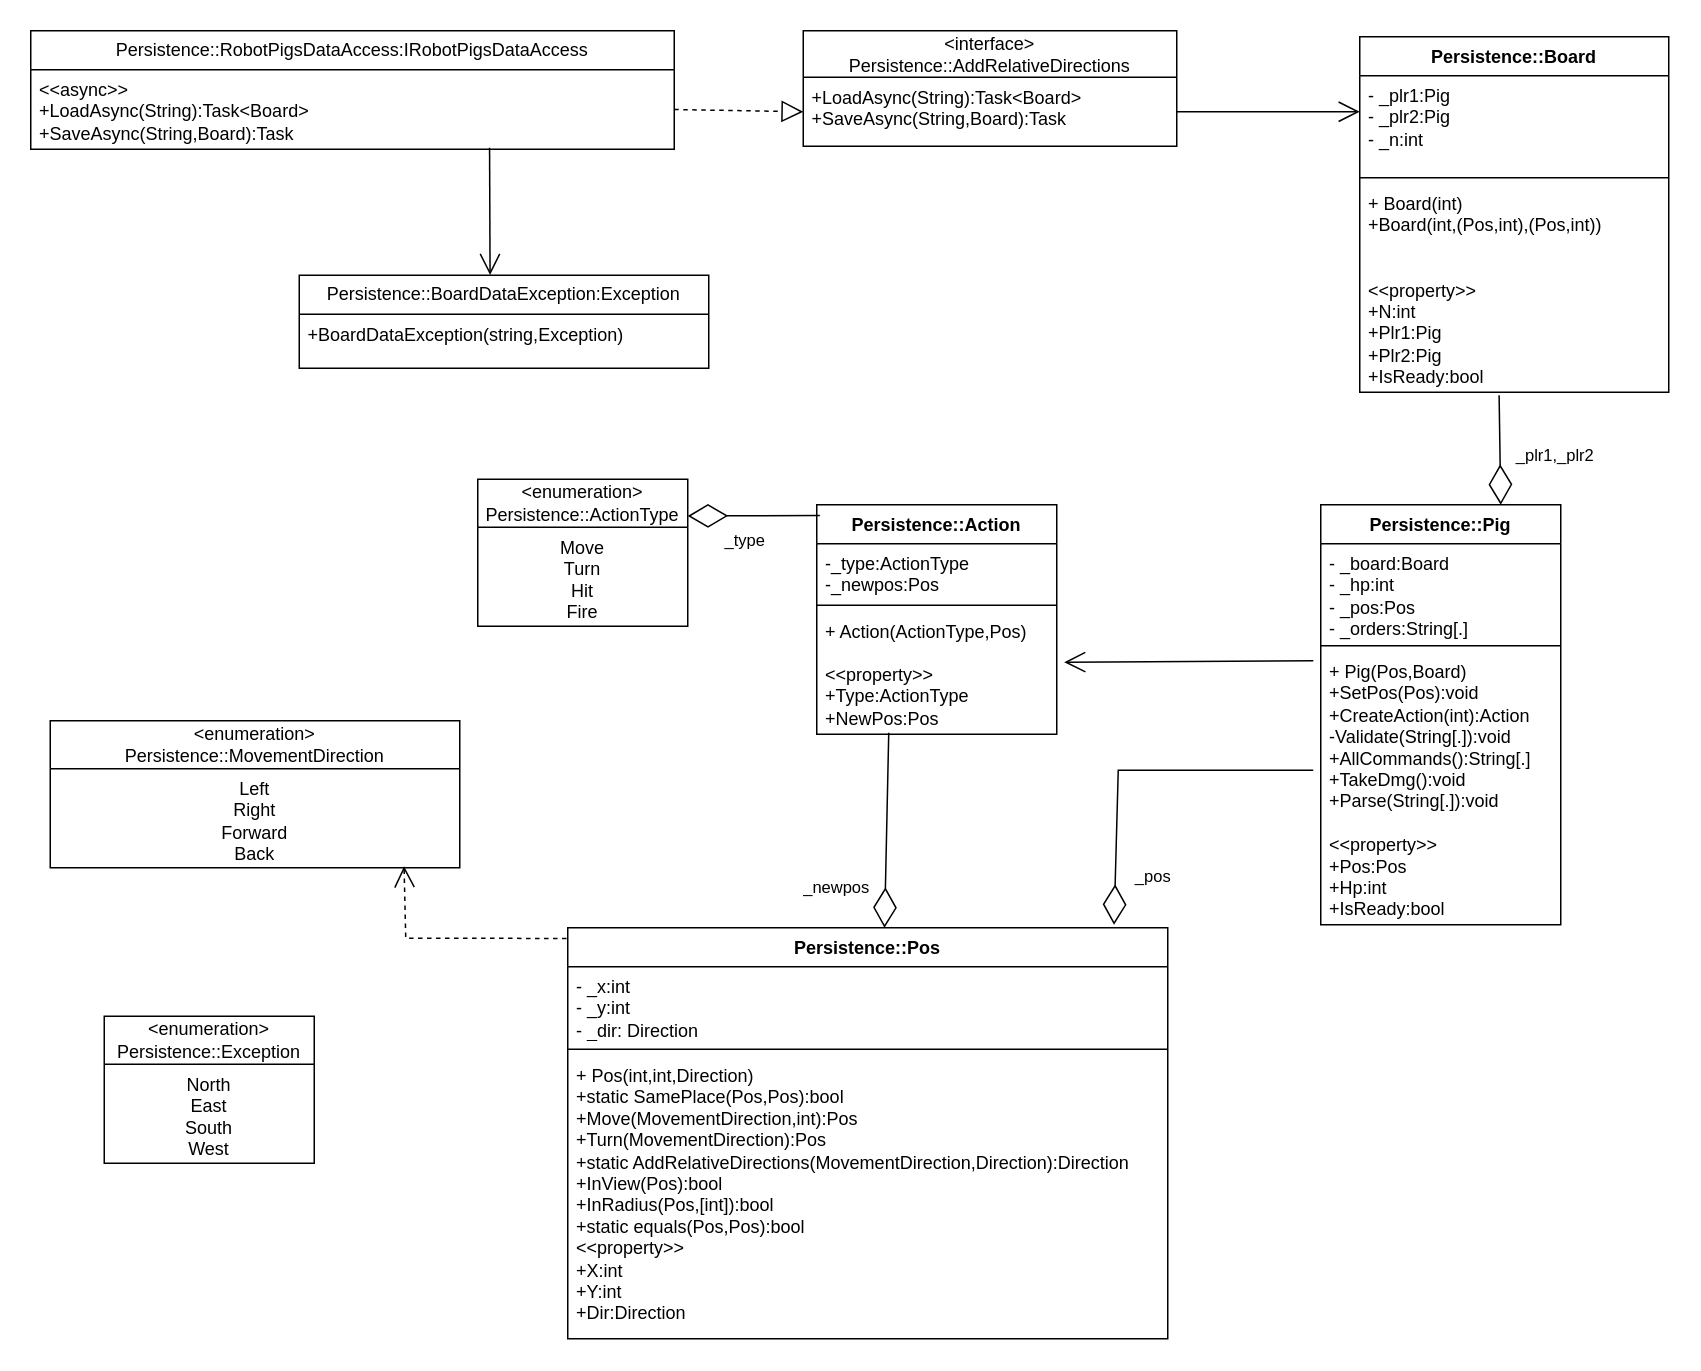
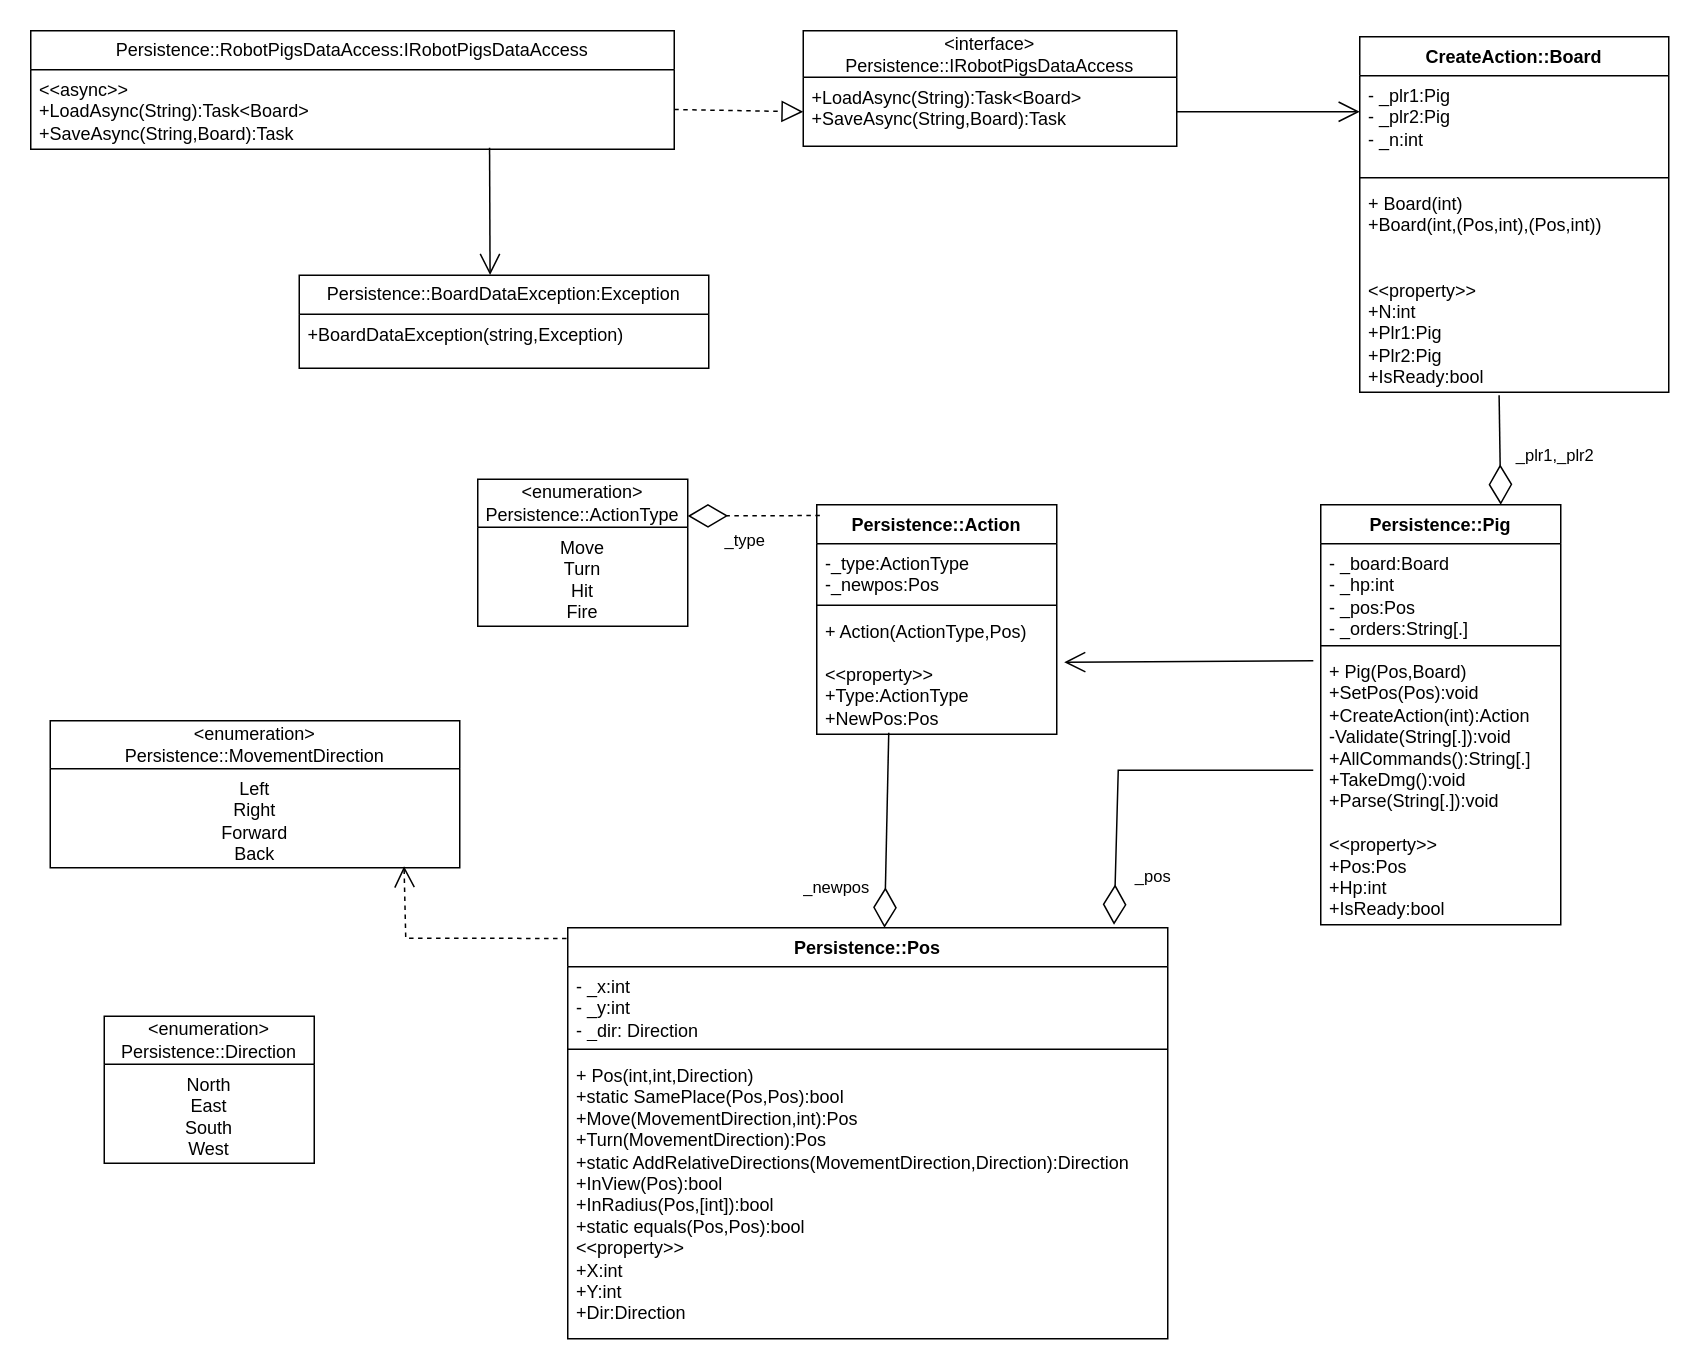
(990, 55) -> (990, 55)
(1514, 58) -> (1514, 58)
(773, 516) -> (773, 516)
(209, 1040) -> (209, 1040)
